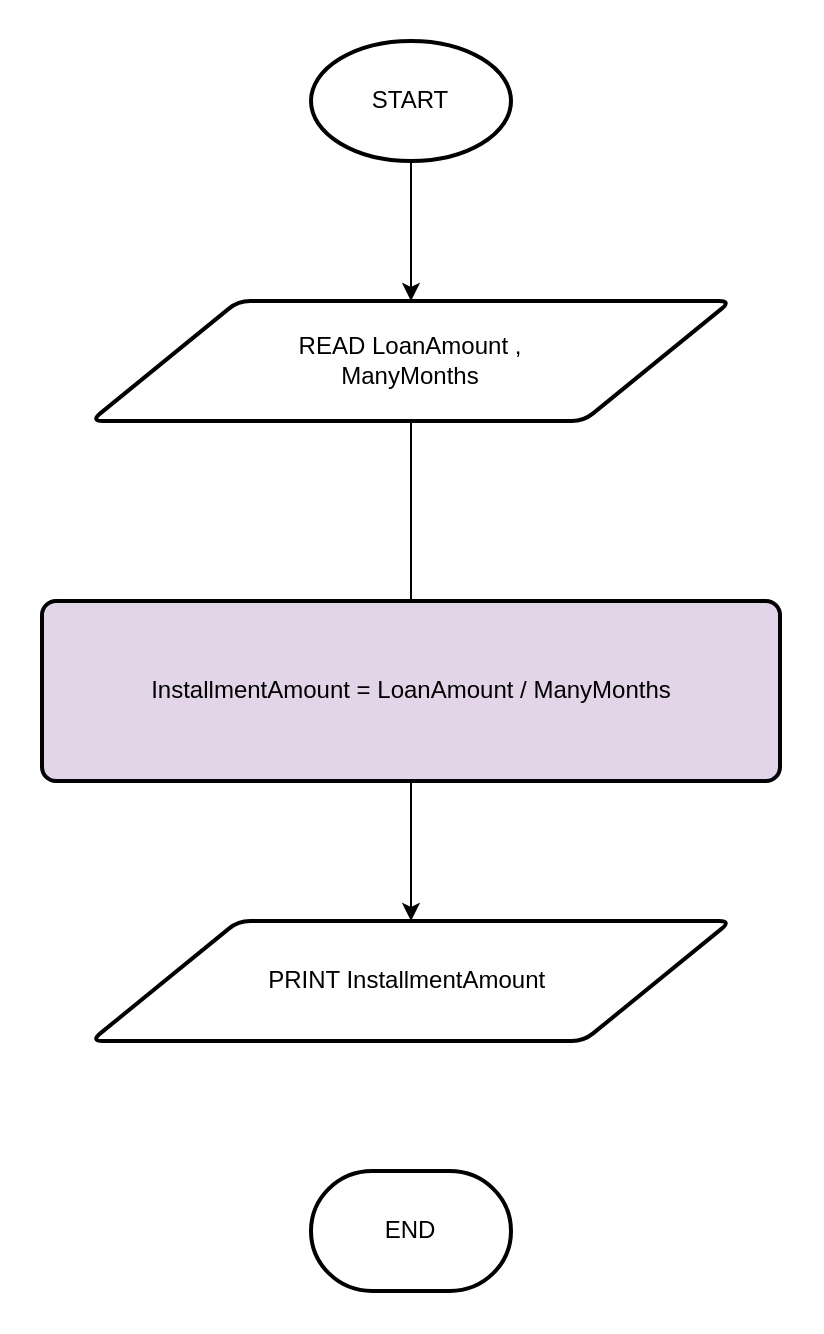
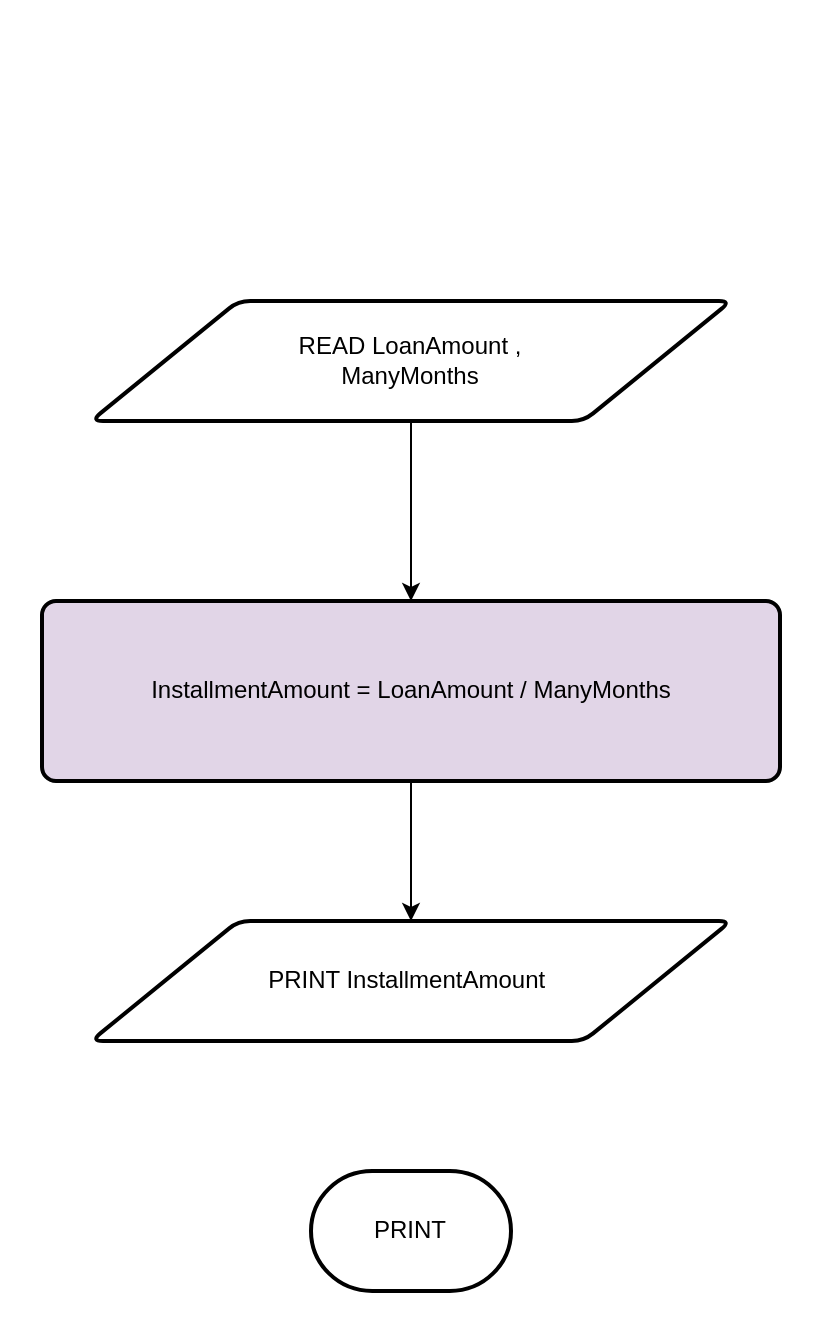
(411, 101) -> none
(411, 224) -> none
(411, 591) -> (411, 586)
(411, 1231) -> (411, 1231)
